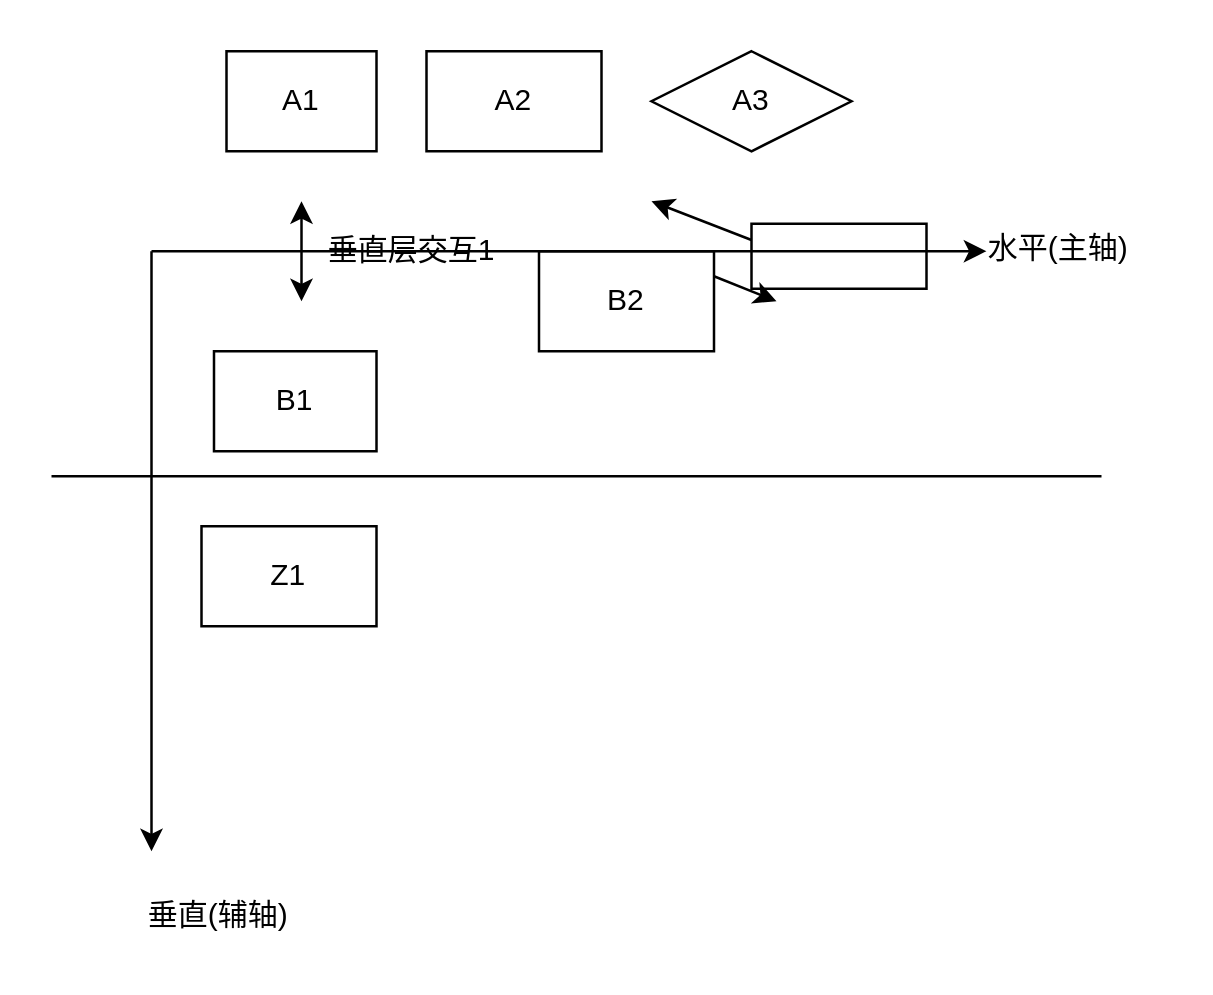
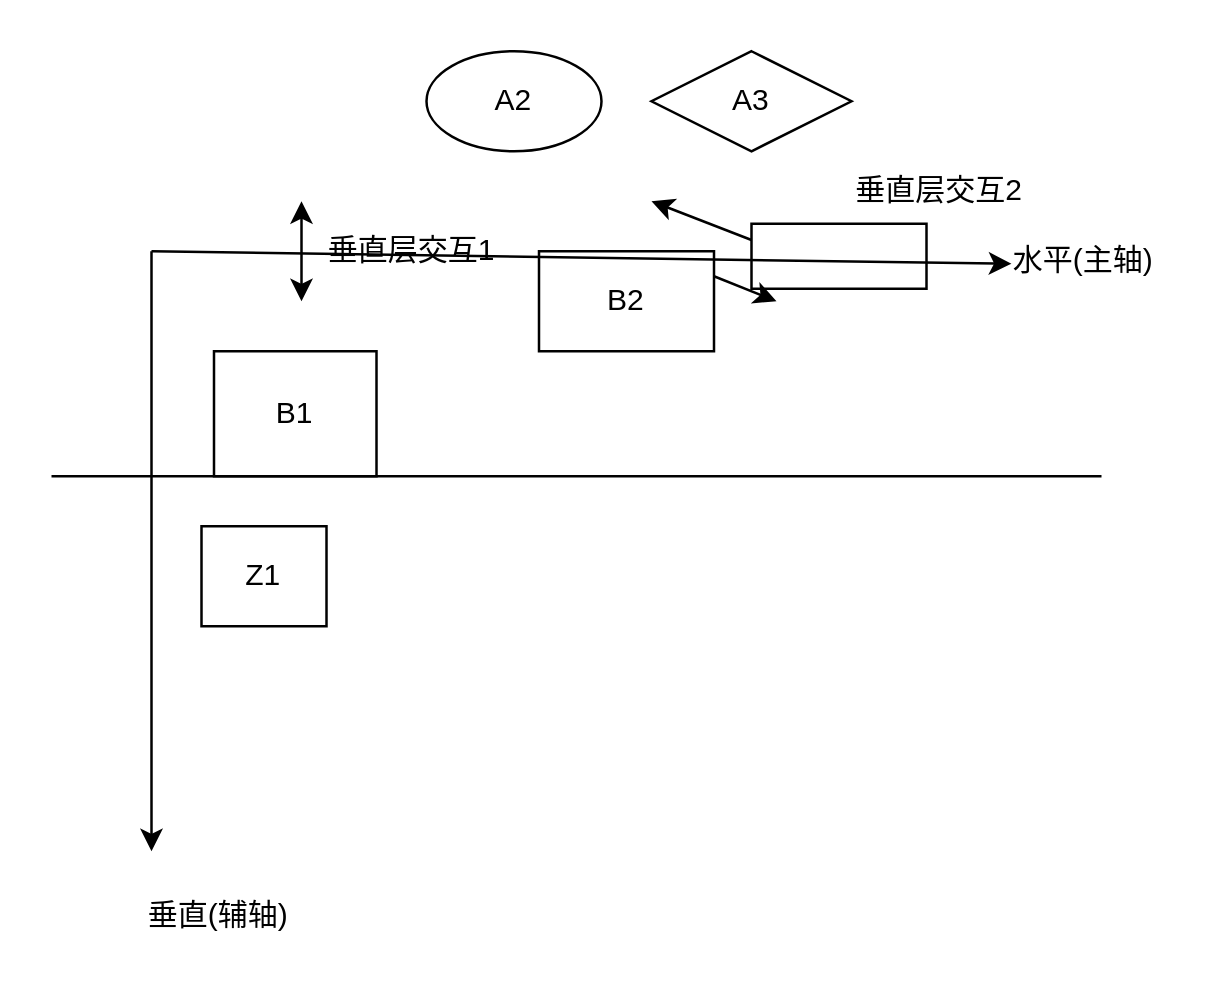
(301, 101) -> none
(514, 101) -> (514, 101)
none -> (951, 191)
(1071, 249) -> (1096, 261)
(295, 401) -> (295, 414)
(289, 576) -> (264, 576)
